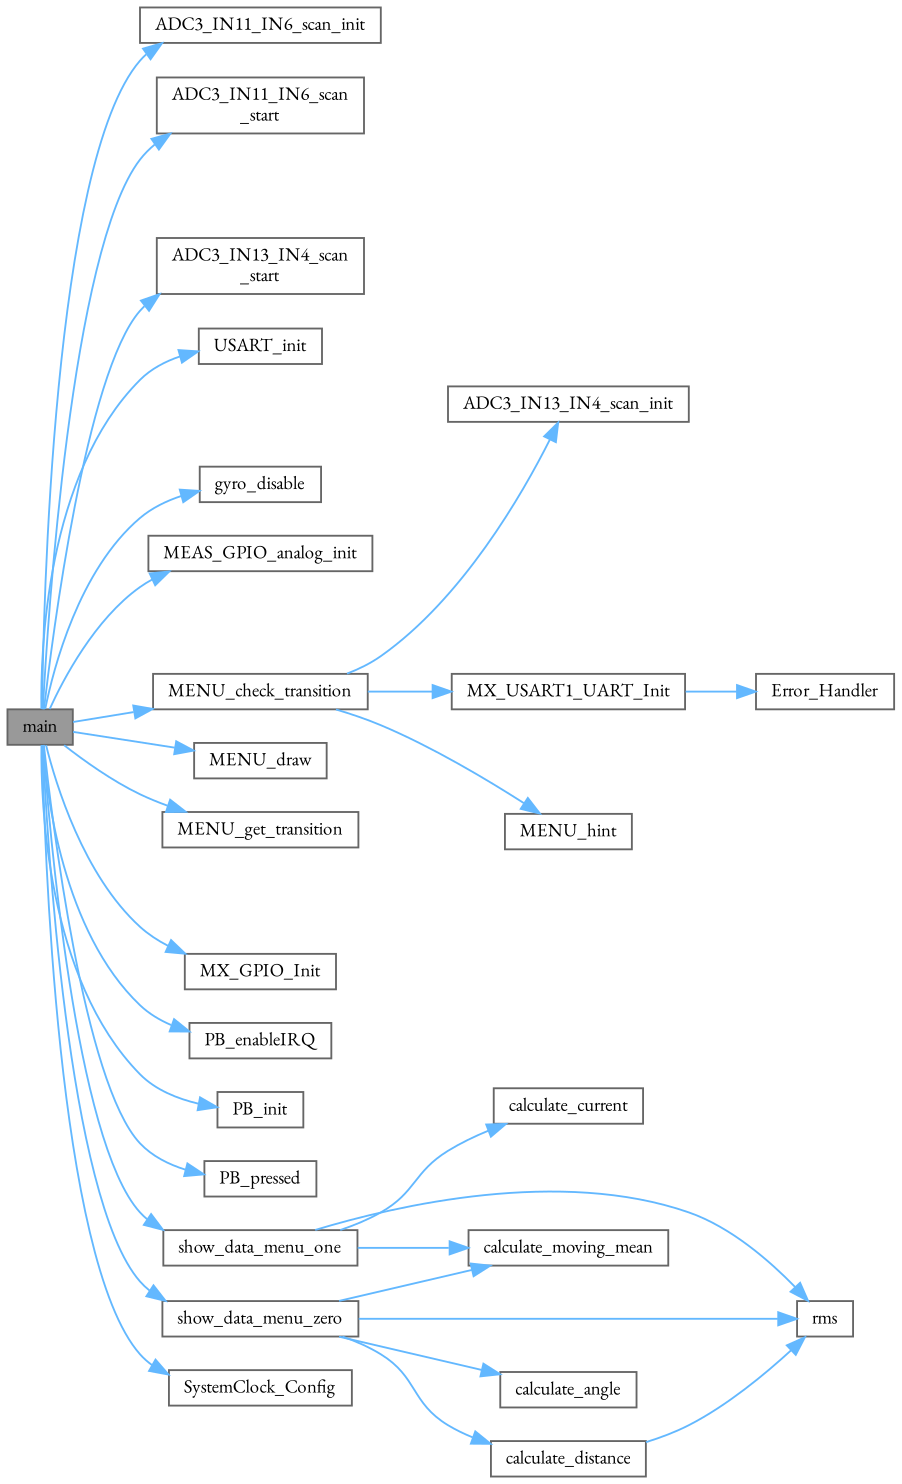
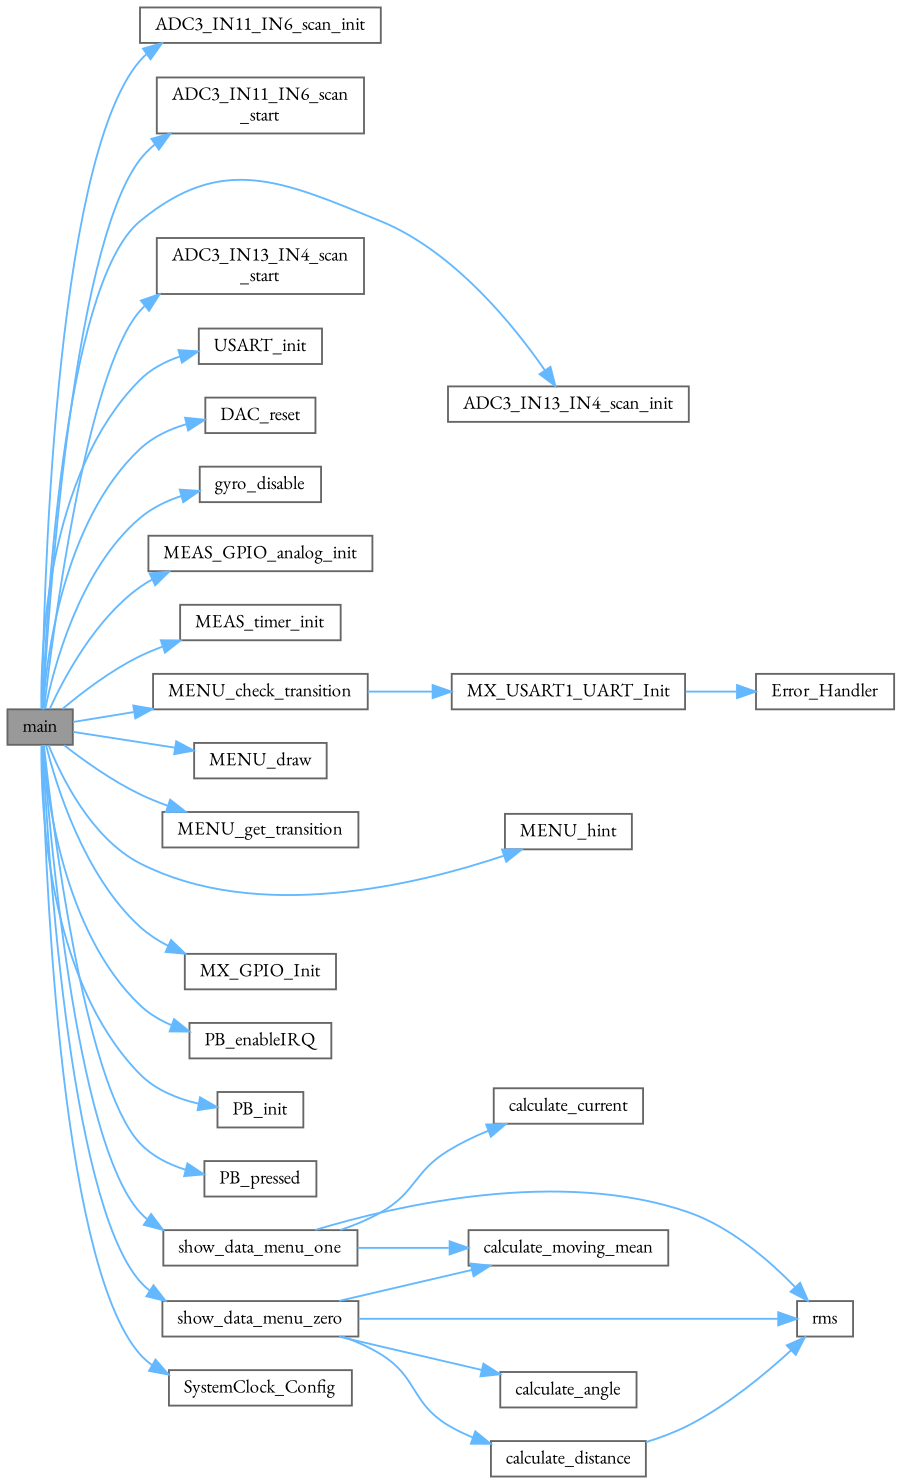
none -> (260, 415)
(466, 573) -> (134, 230)
none -> (260, 623)
(433, 750) -> (246, 892)
